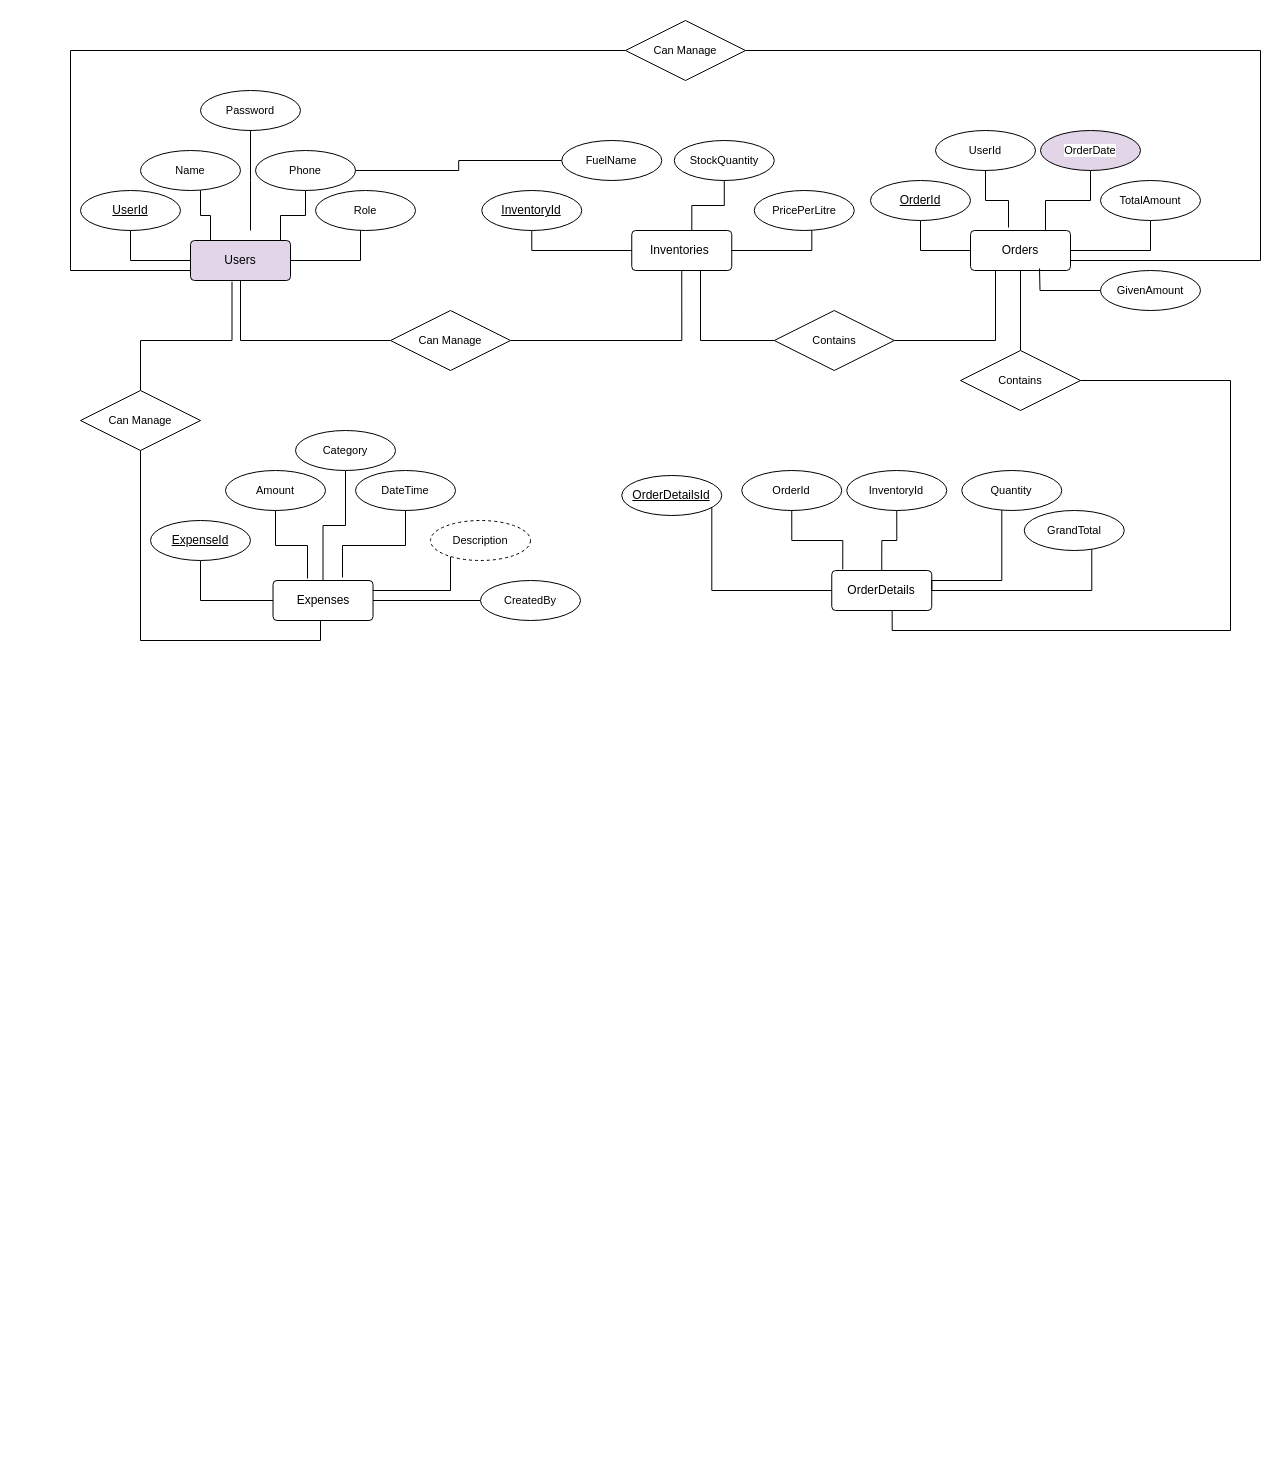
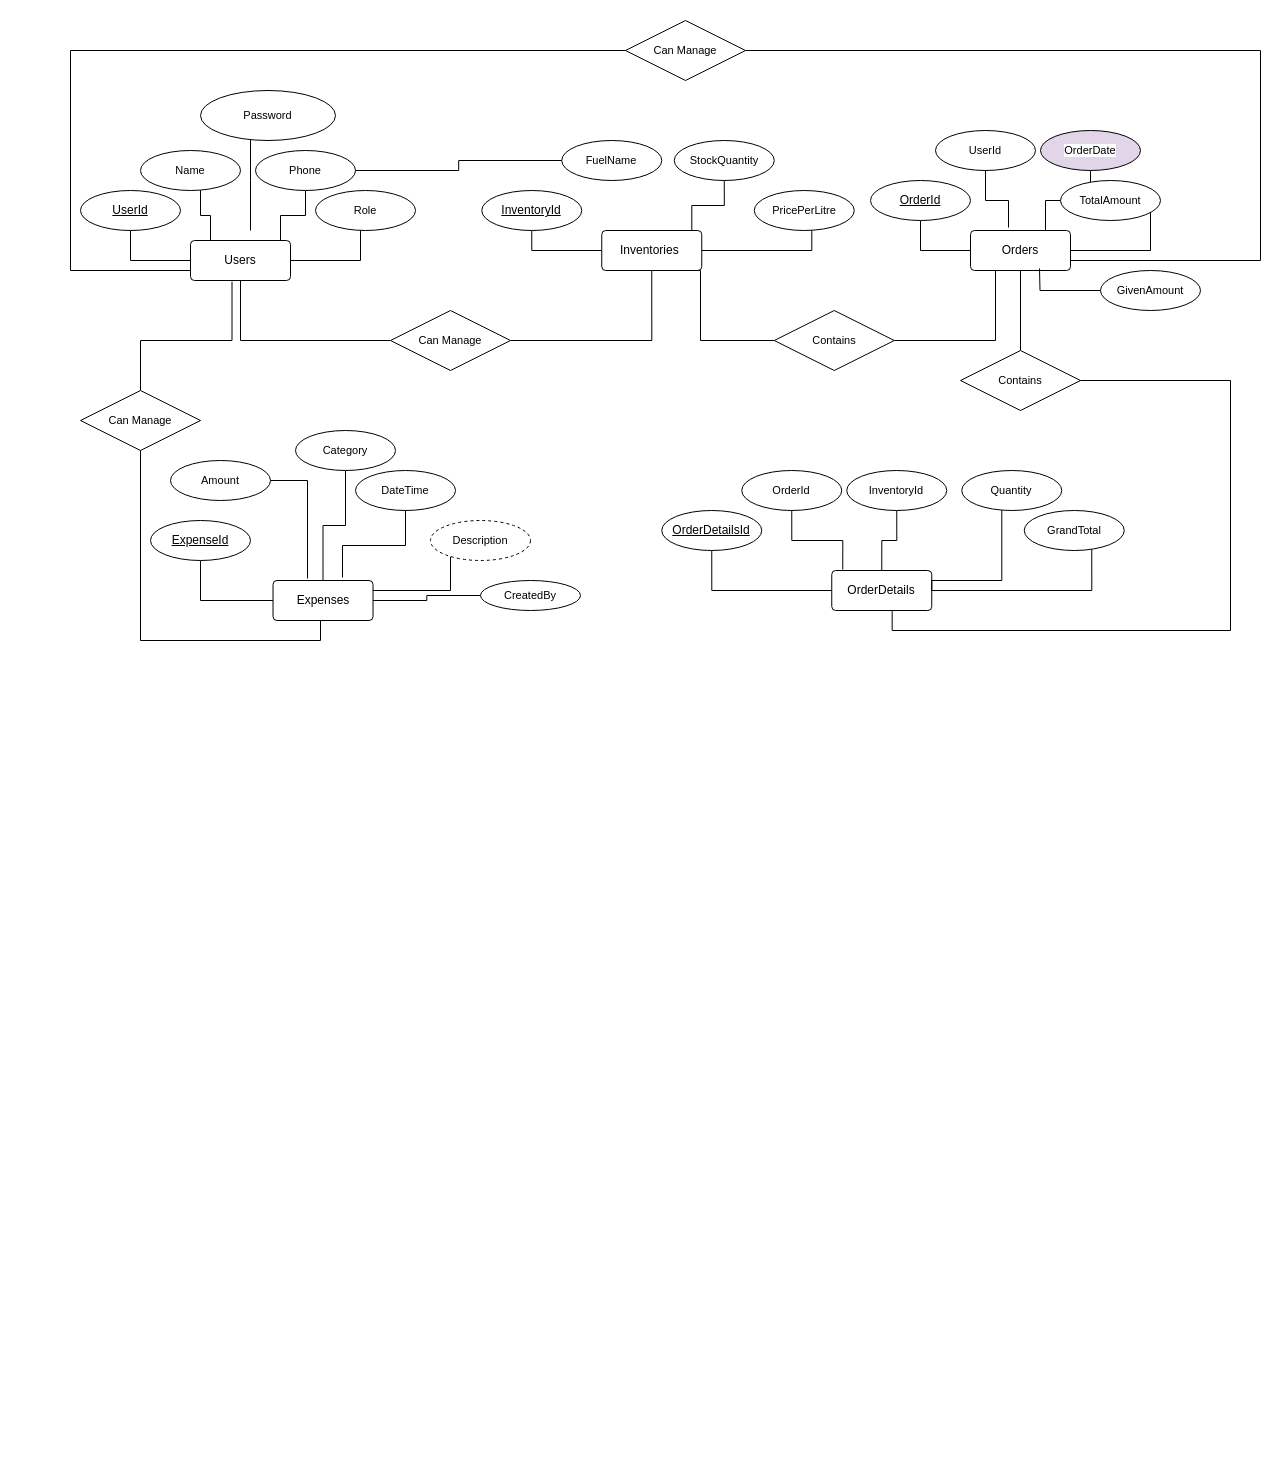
(251, 111) -> (268, 116)
(1151, 201) -> (1111, 201)
(682, 251) -> (652, 251)
(241, 261) -> (241, 261)
(276, 491) -> (221, 481)
(672, 496) -> (712, 531)
(531, 601) -> (531, 596)
